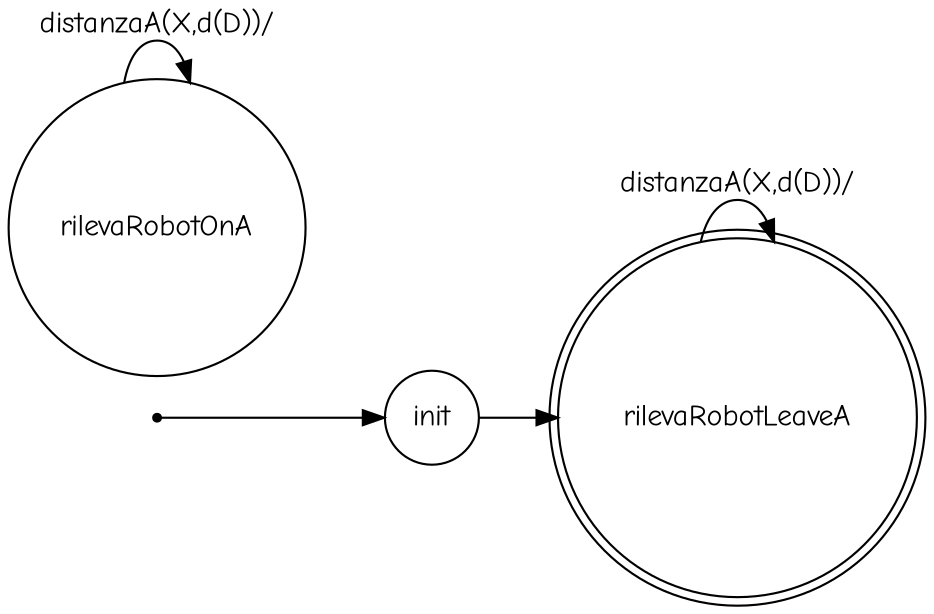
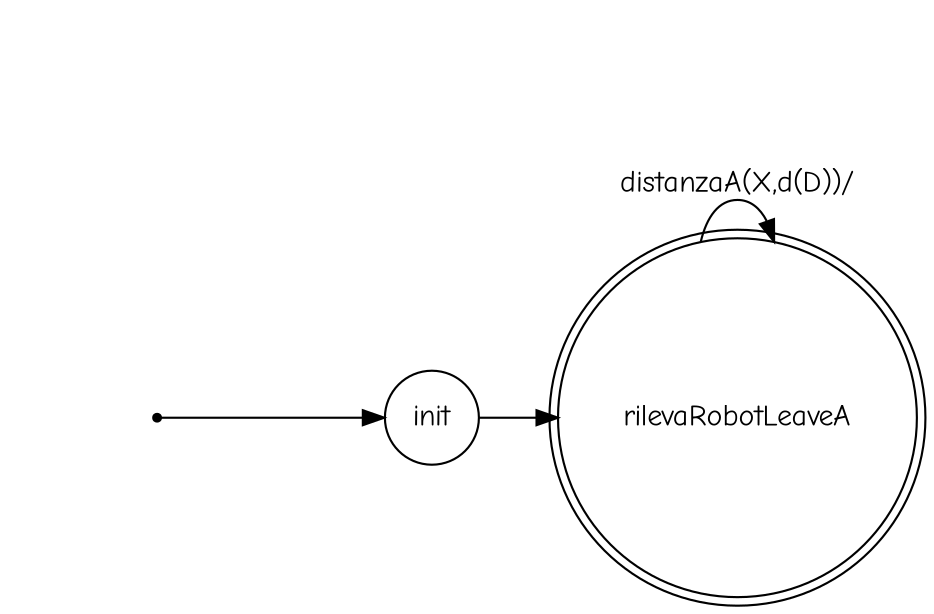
(157, 228) -> none
